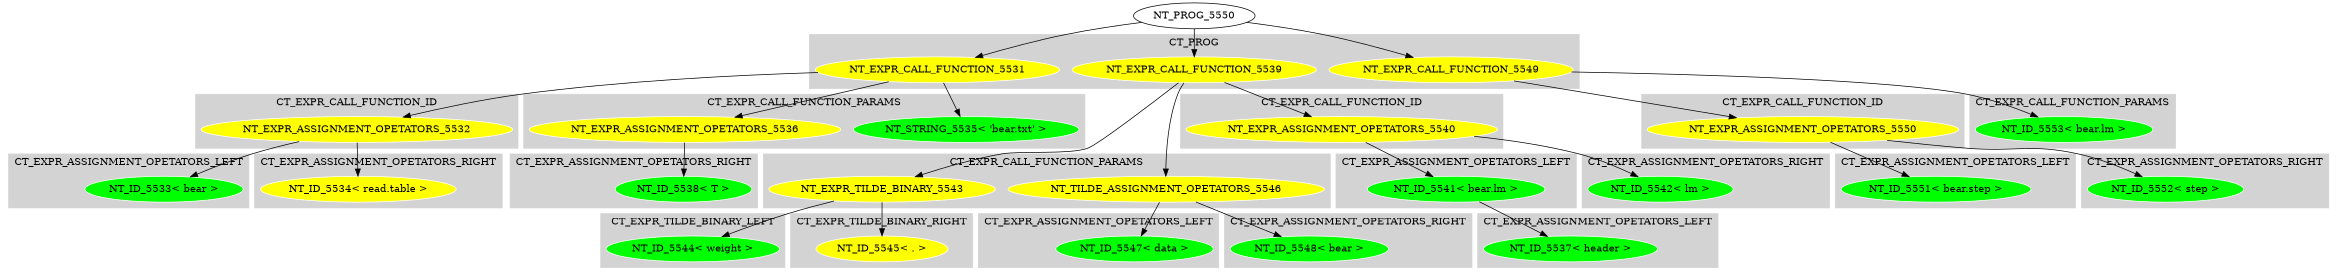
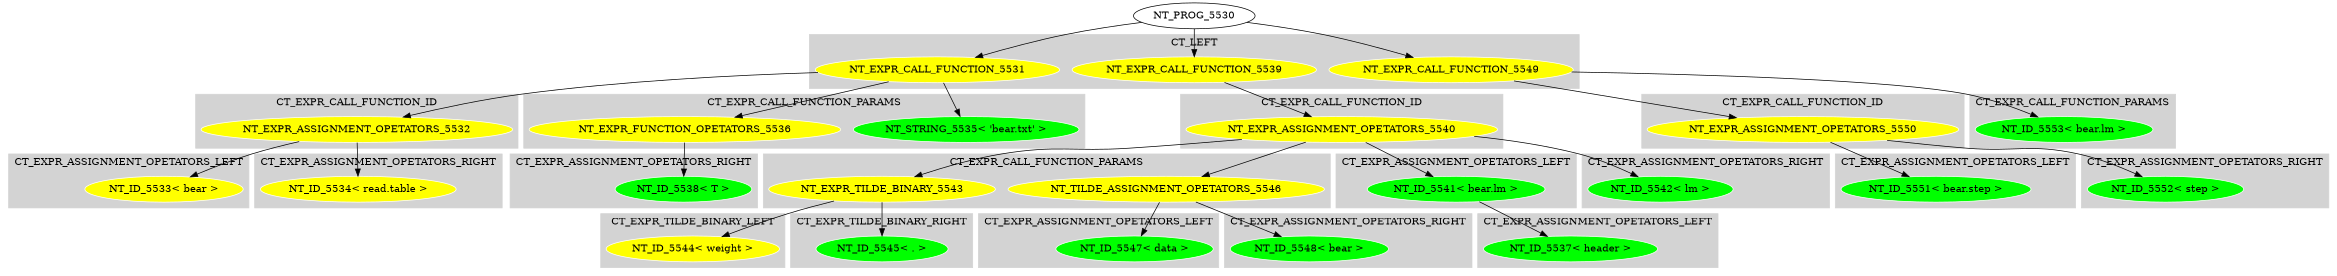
(1194, 16) -> (1194, 16)
(1194, 43) -> (1194, 43)
(1170, 125) -> (1255, 159)
(685, 130) -> (685, 130)
(1094, 145) -> (1097, 149)
(164, 189) -> (164, 189)
(693, 249) -> (693, 249)
(882, 249) -> (882, 249)
